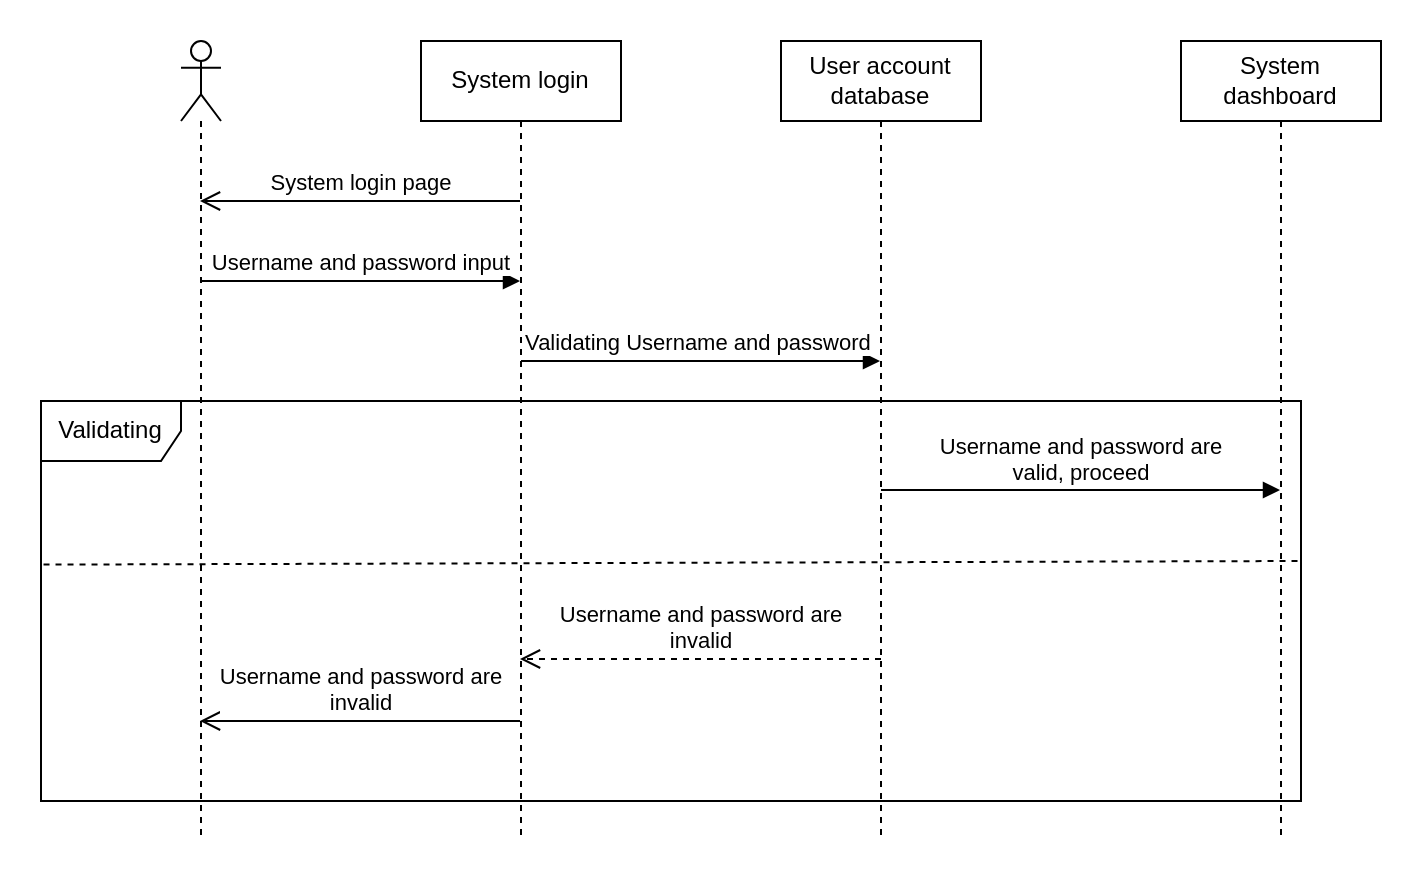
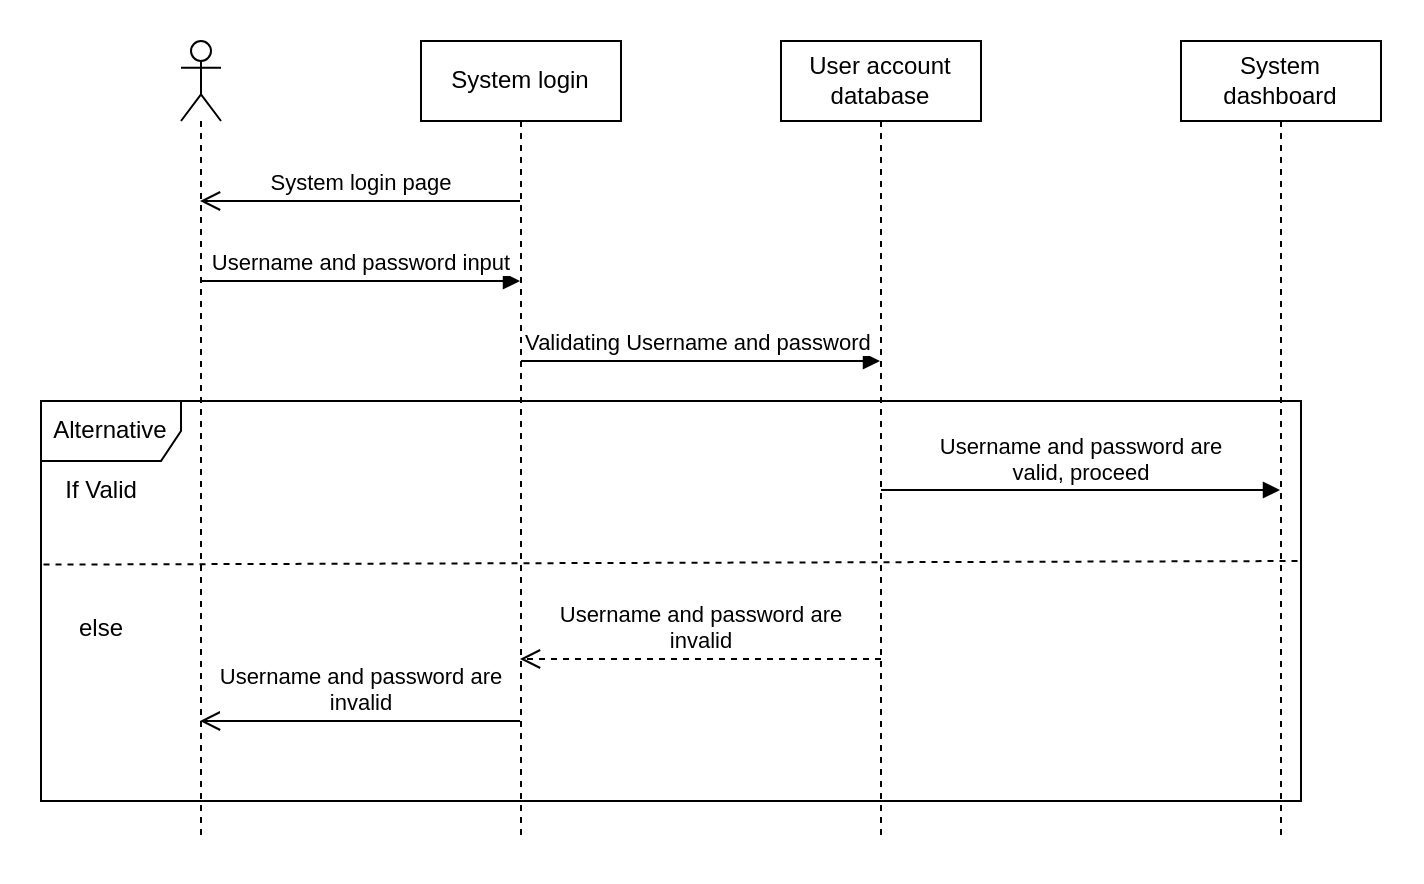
(111, 431) -> (111, 431)
none -> (101, 491)
none -> (101, 629)
